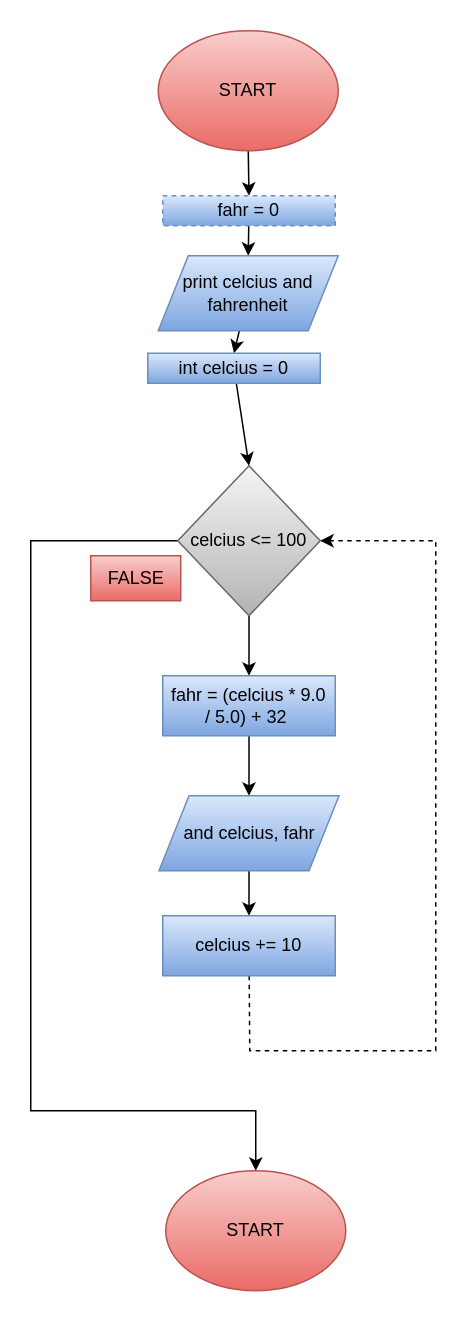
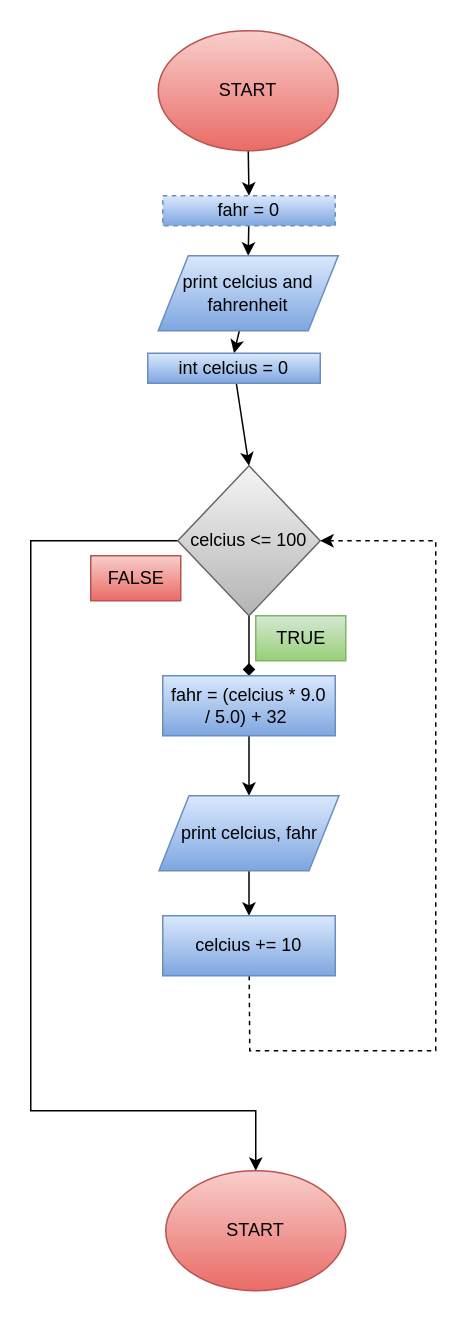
none -> (301, 638)
(249, 664) -> (249, 663)
(250, 833) -> (250, 833)
